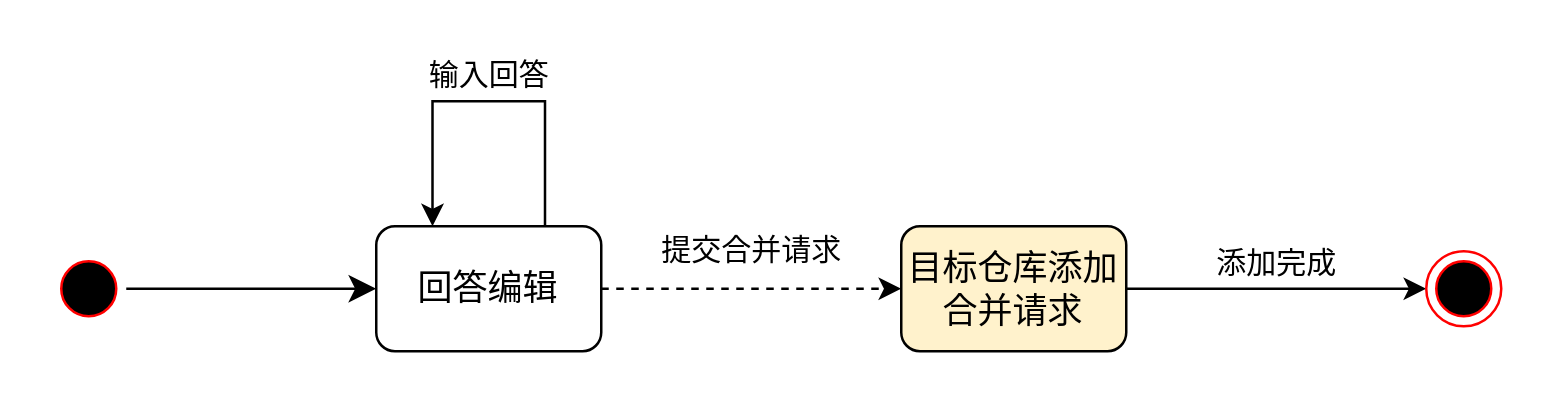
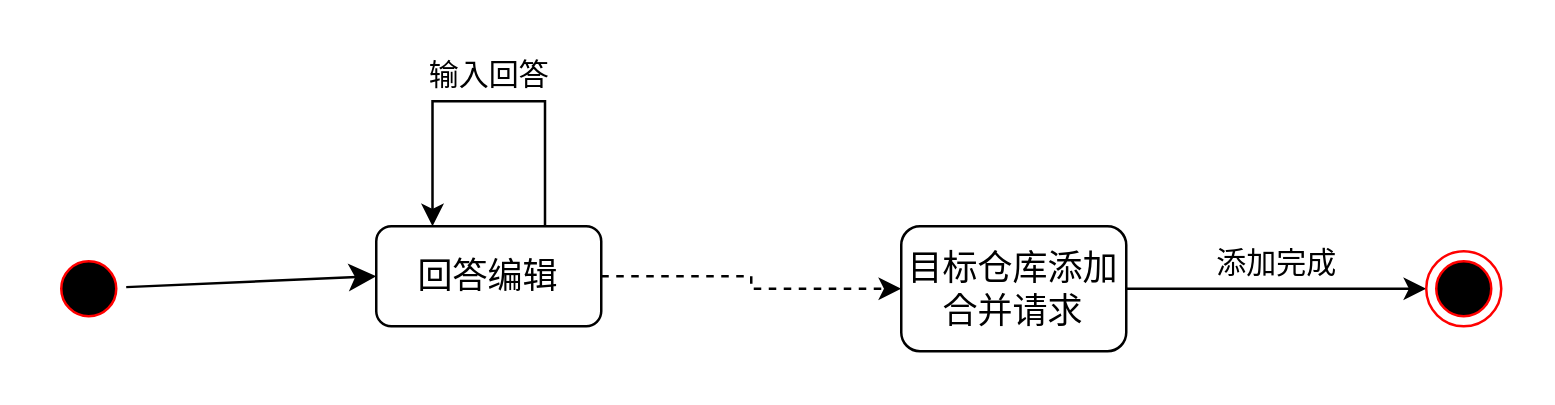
(751, 251) -> none
(489, 289) -> (489, 276)
(1014, 289) -> (1014, 289)
